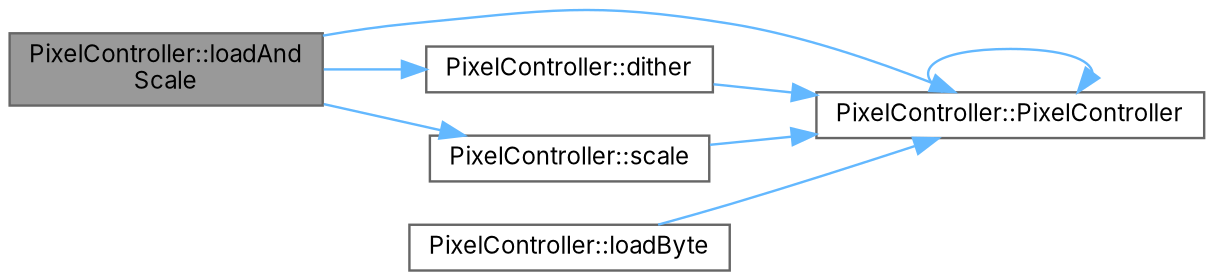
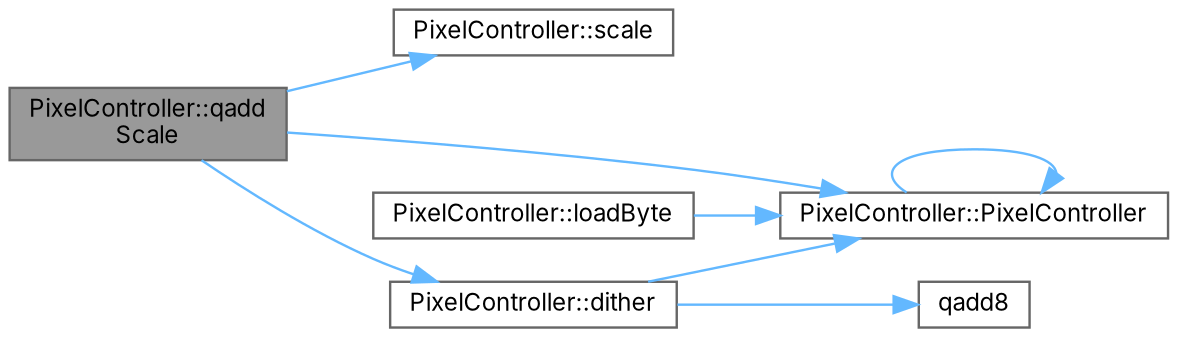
(166, 69) -> (148, 124)
(751, 141) -> none
none -> (974, 305)
